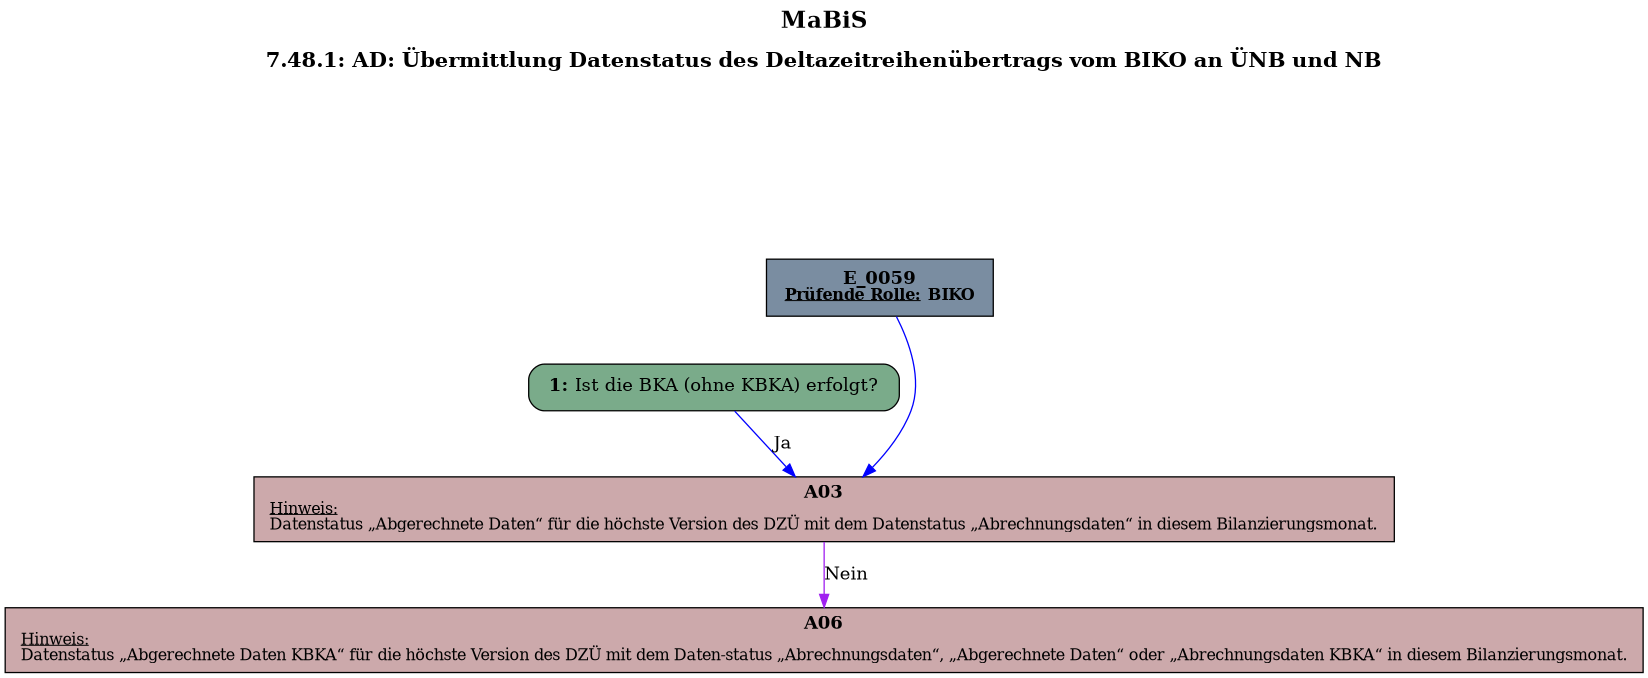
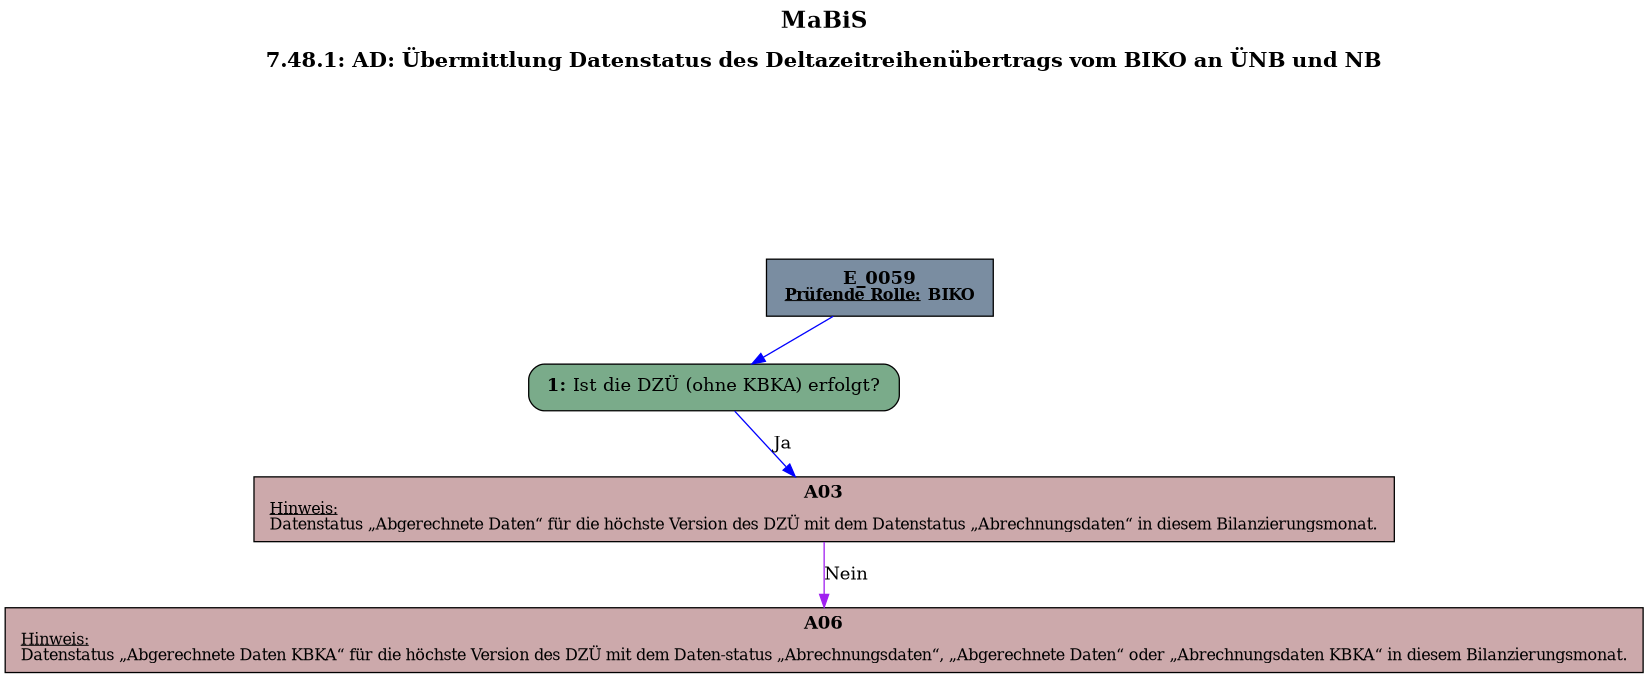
(727, 386) -> (727, 386)
(915, 397) -> (798, 337)
